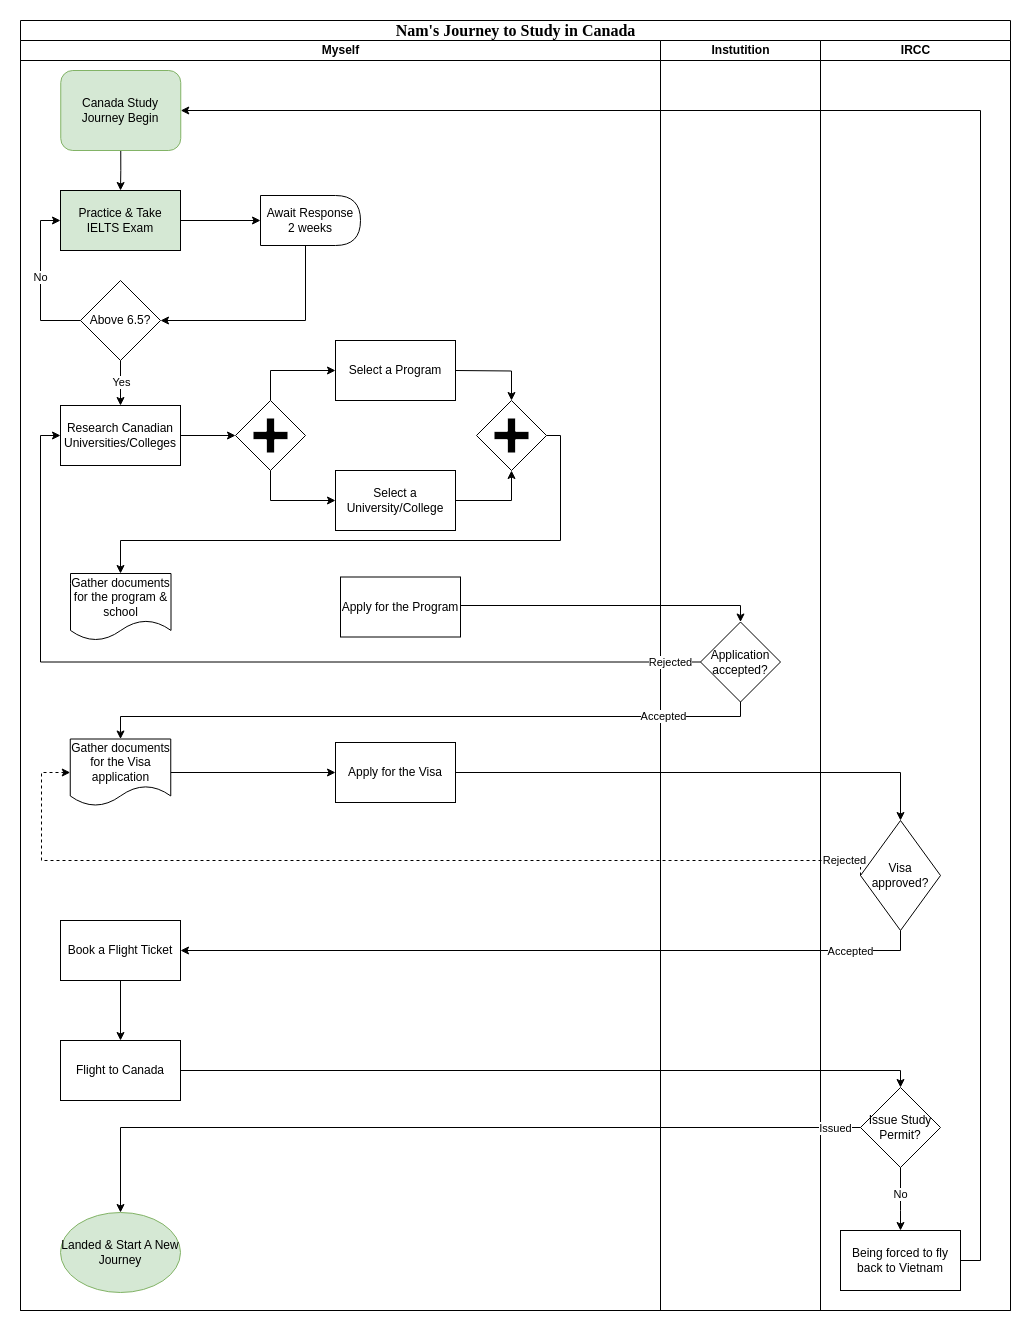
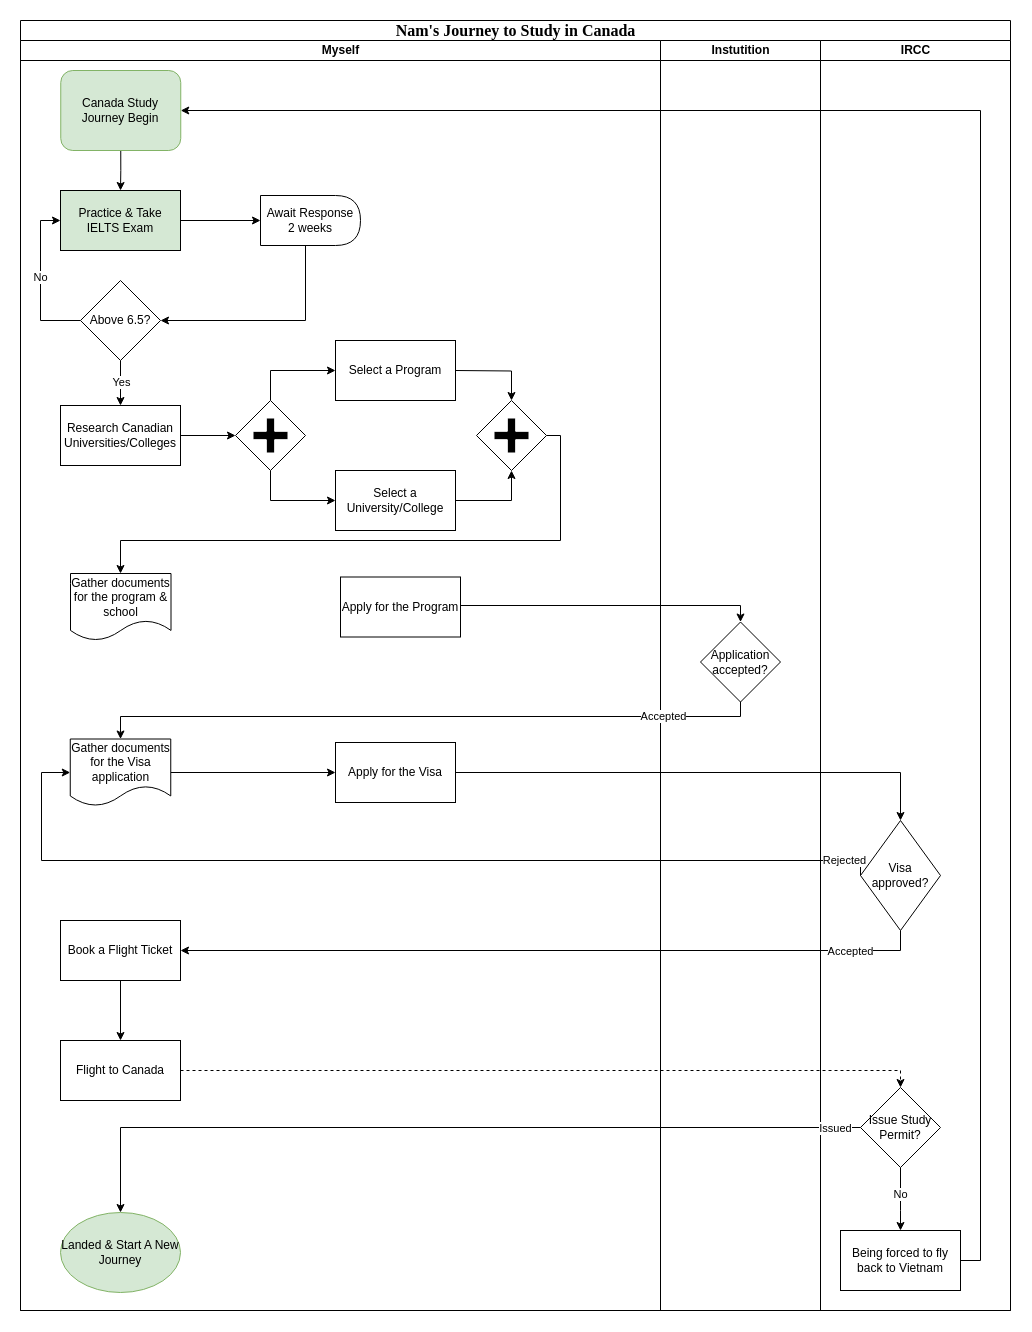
(252, 662) -> none
(379, 861) -> (379, 861)
(546, 1071) -> (546, 1071)
